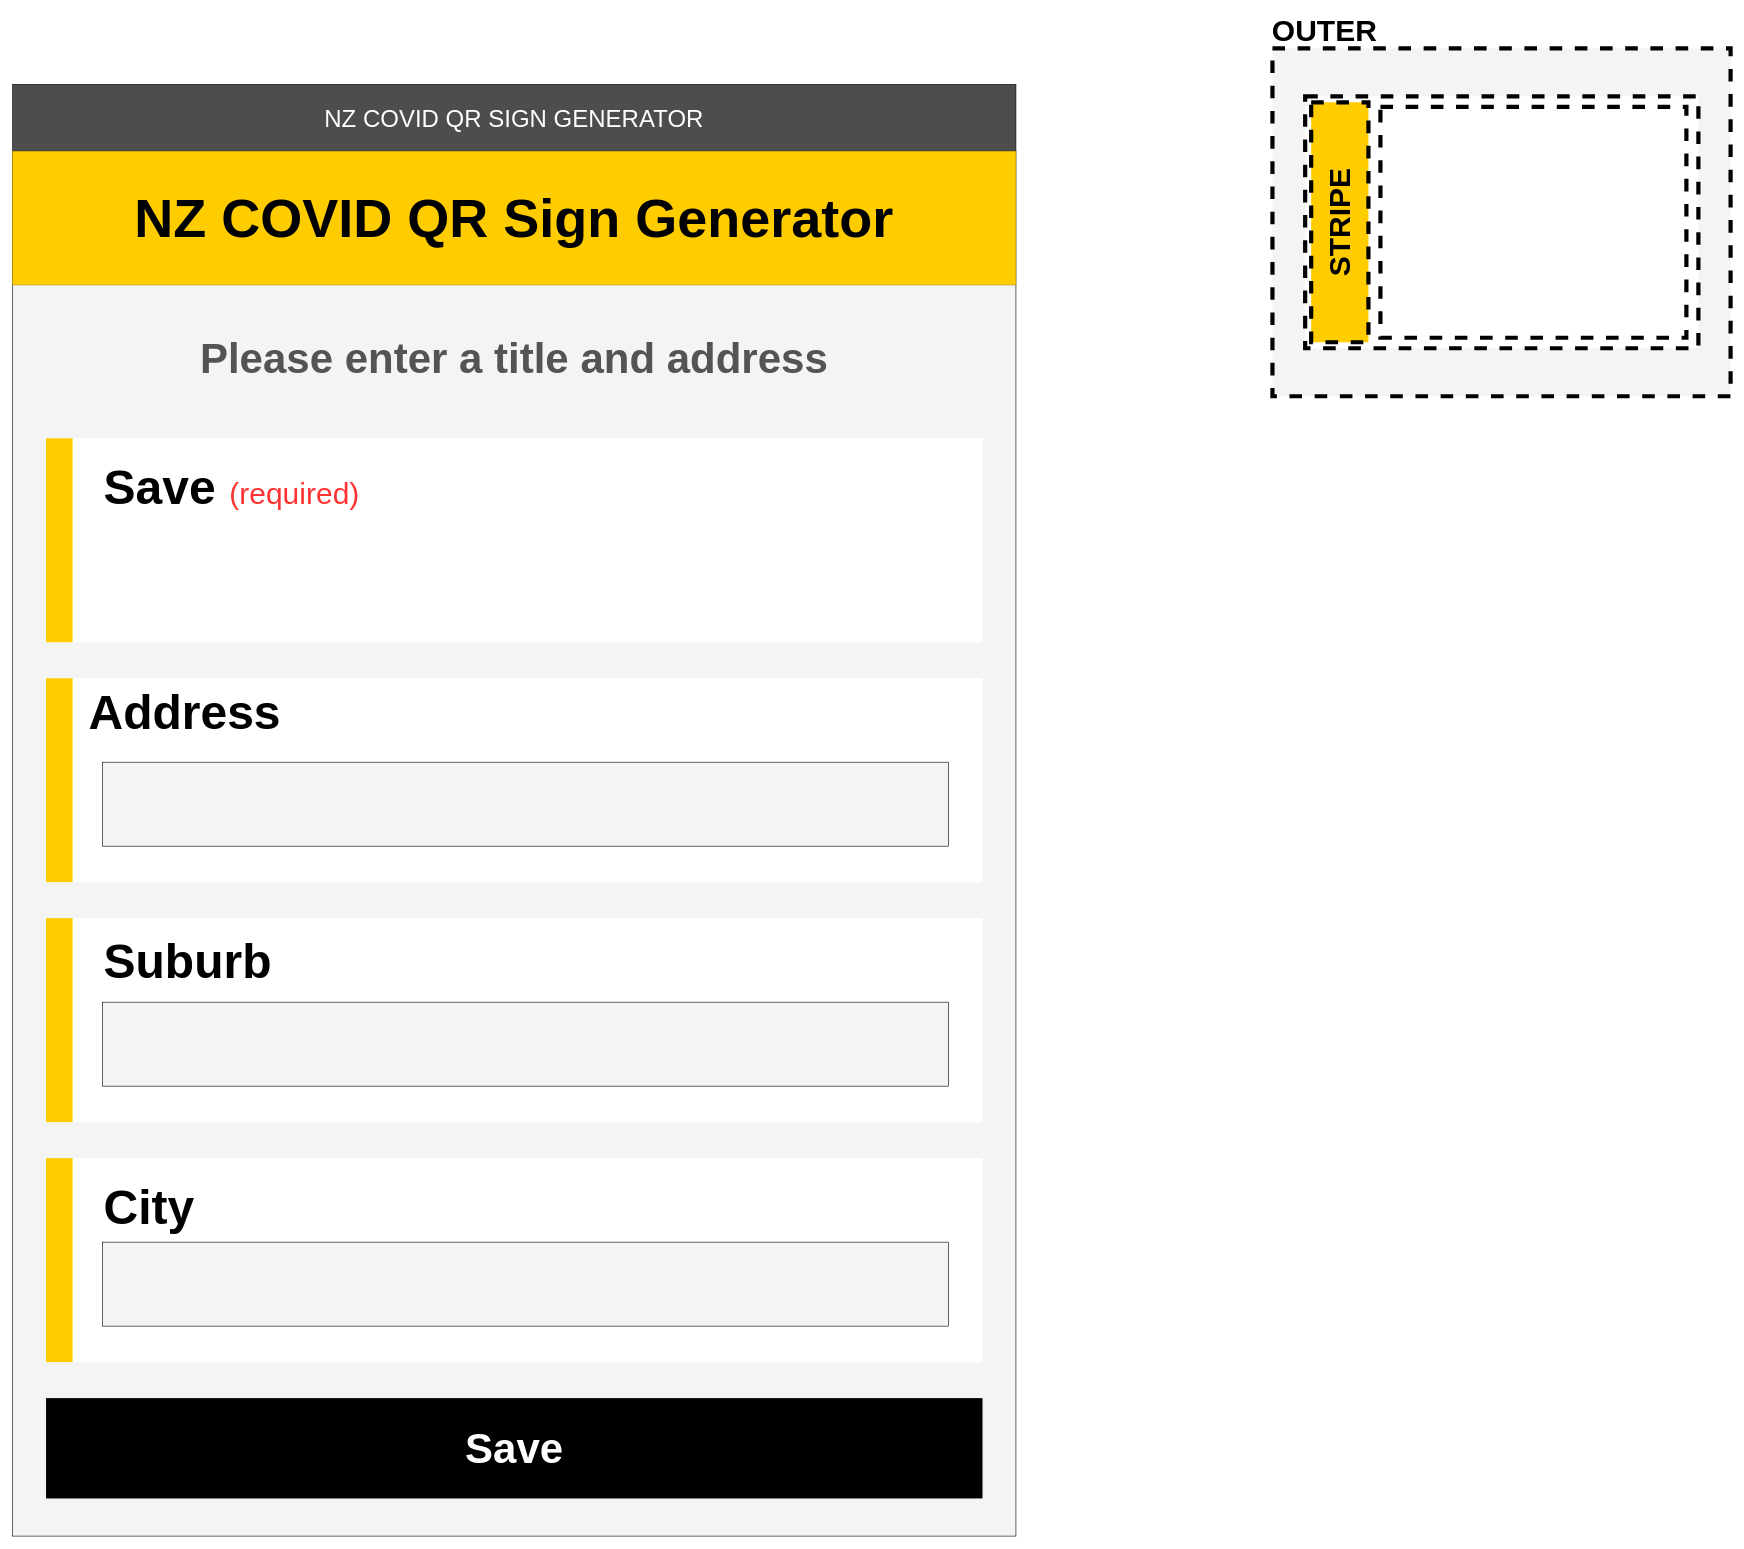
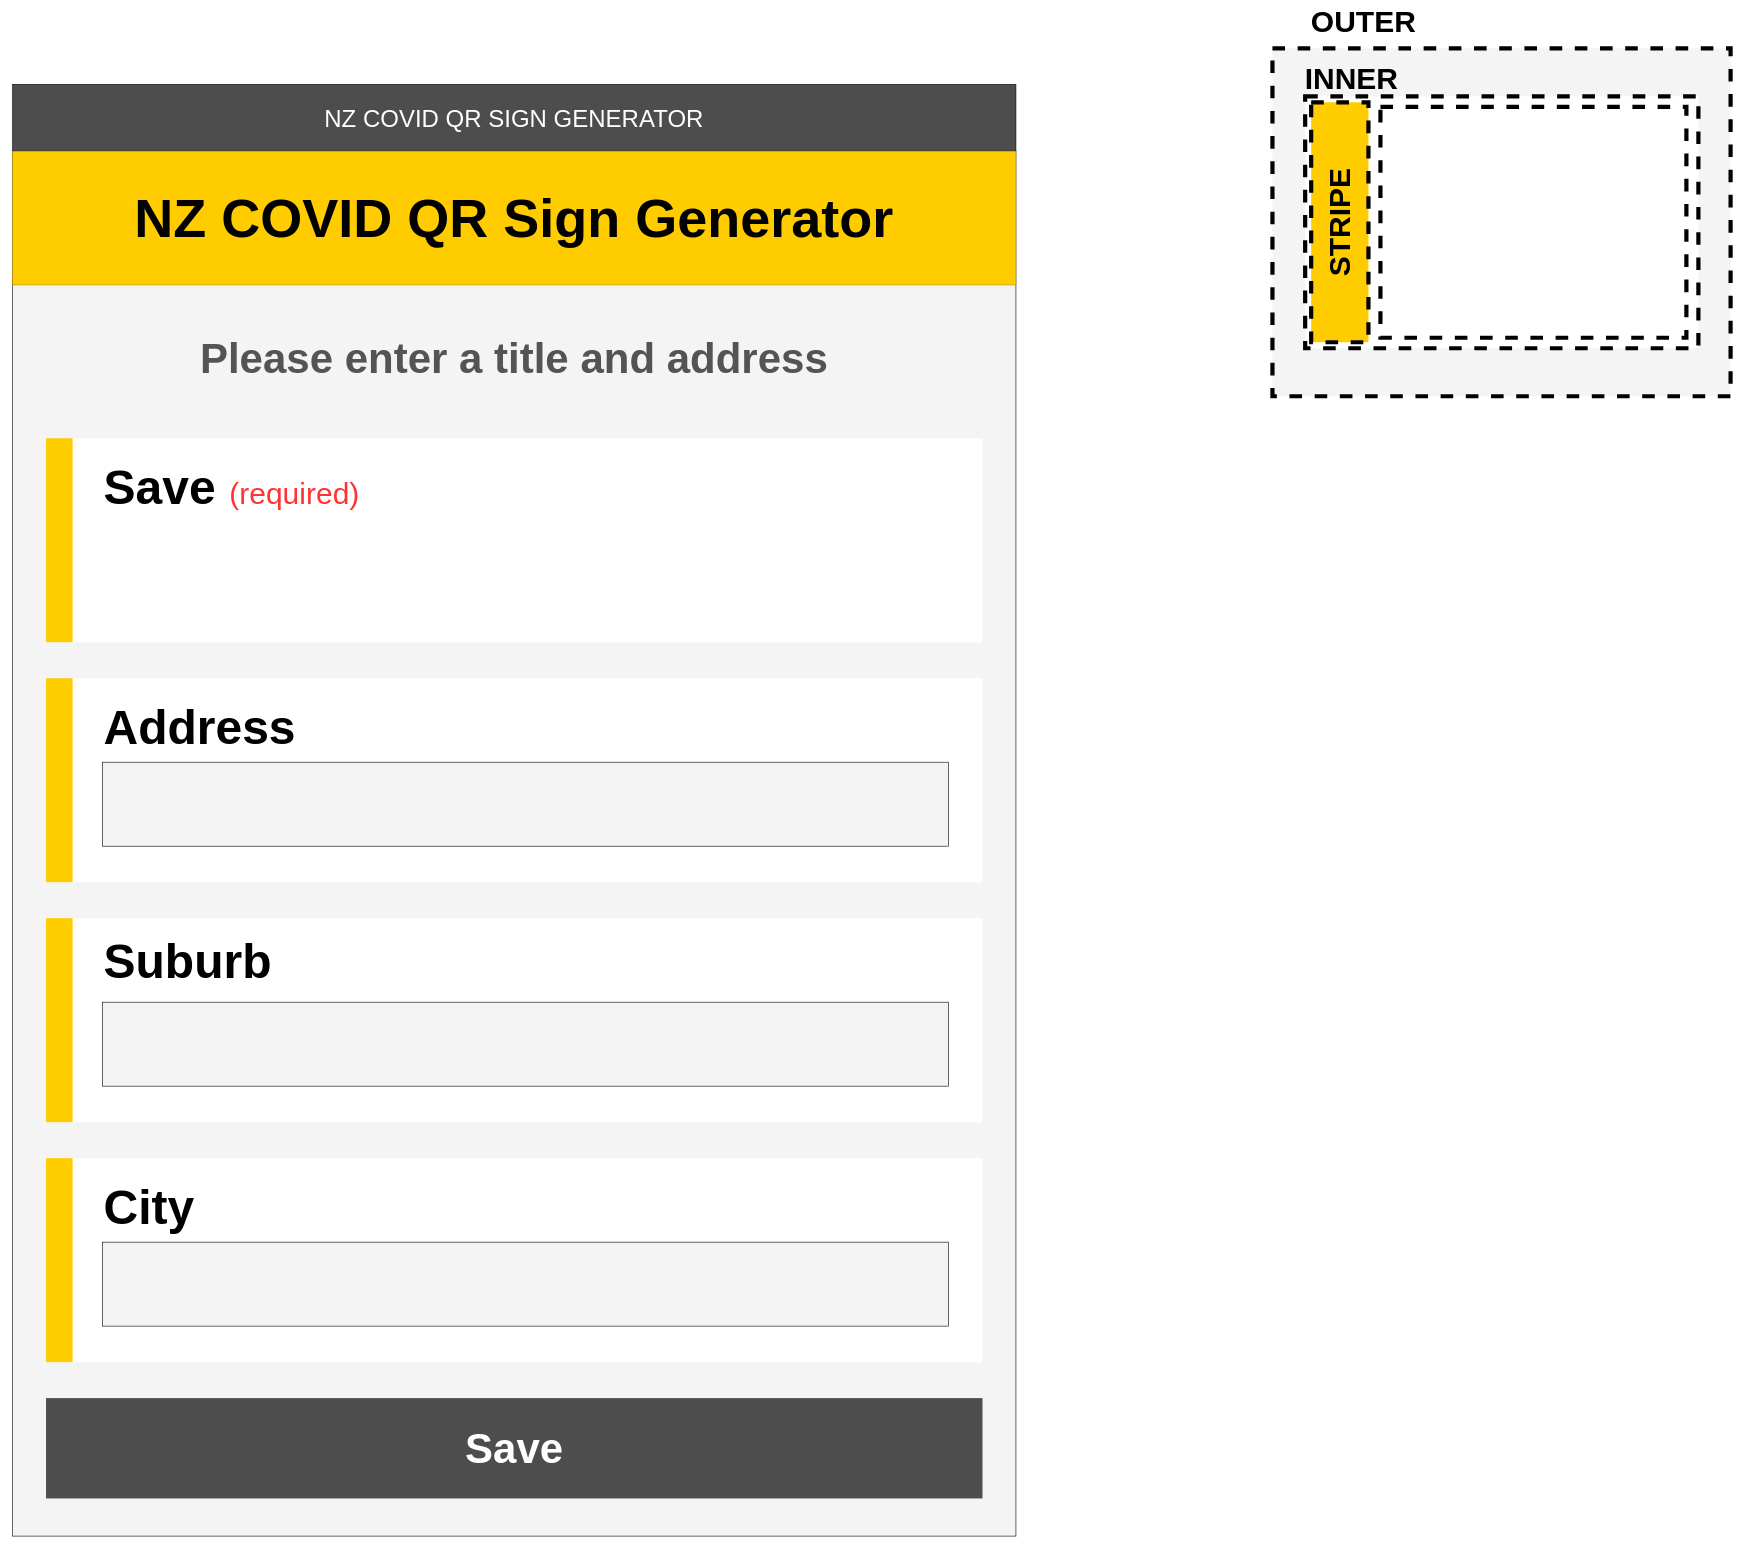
(1325, 30) -> (1364, 21)
none -> (1351, 78)
(525, 712) -> (540, 727)
(514, 1448) -> (514, 1448)
